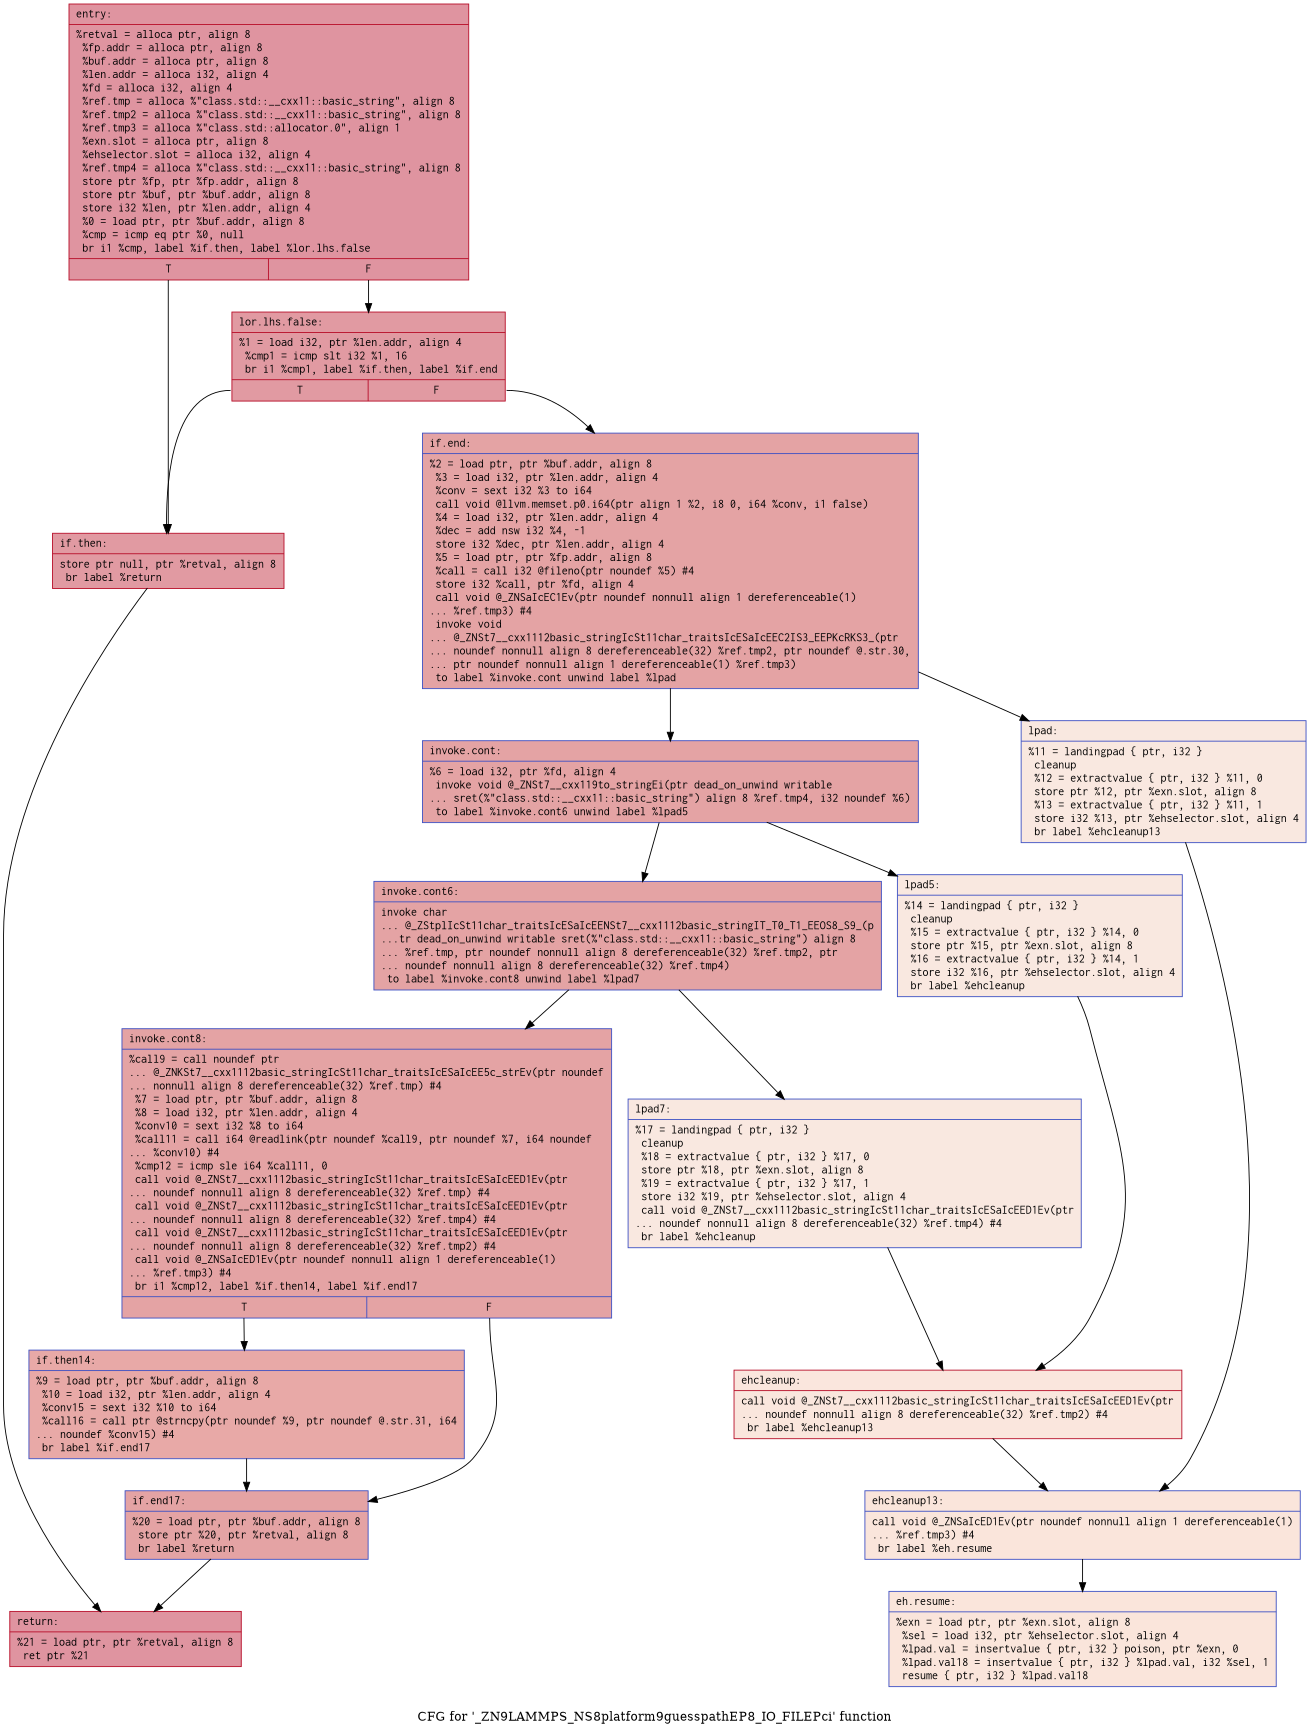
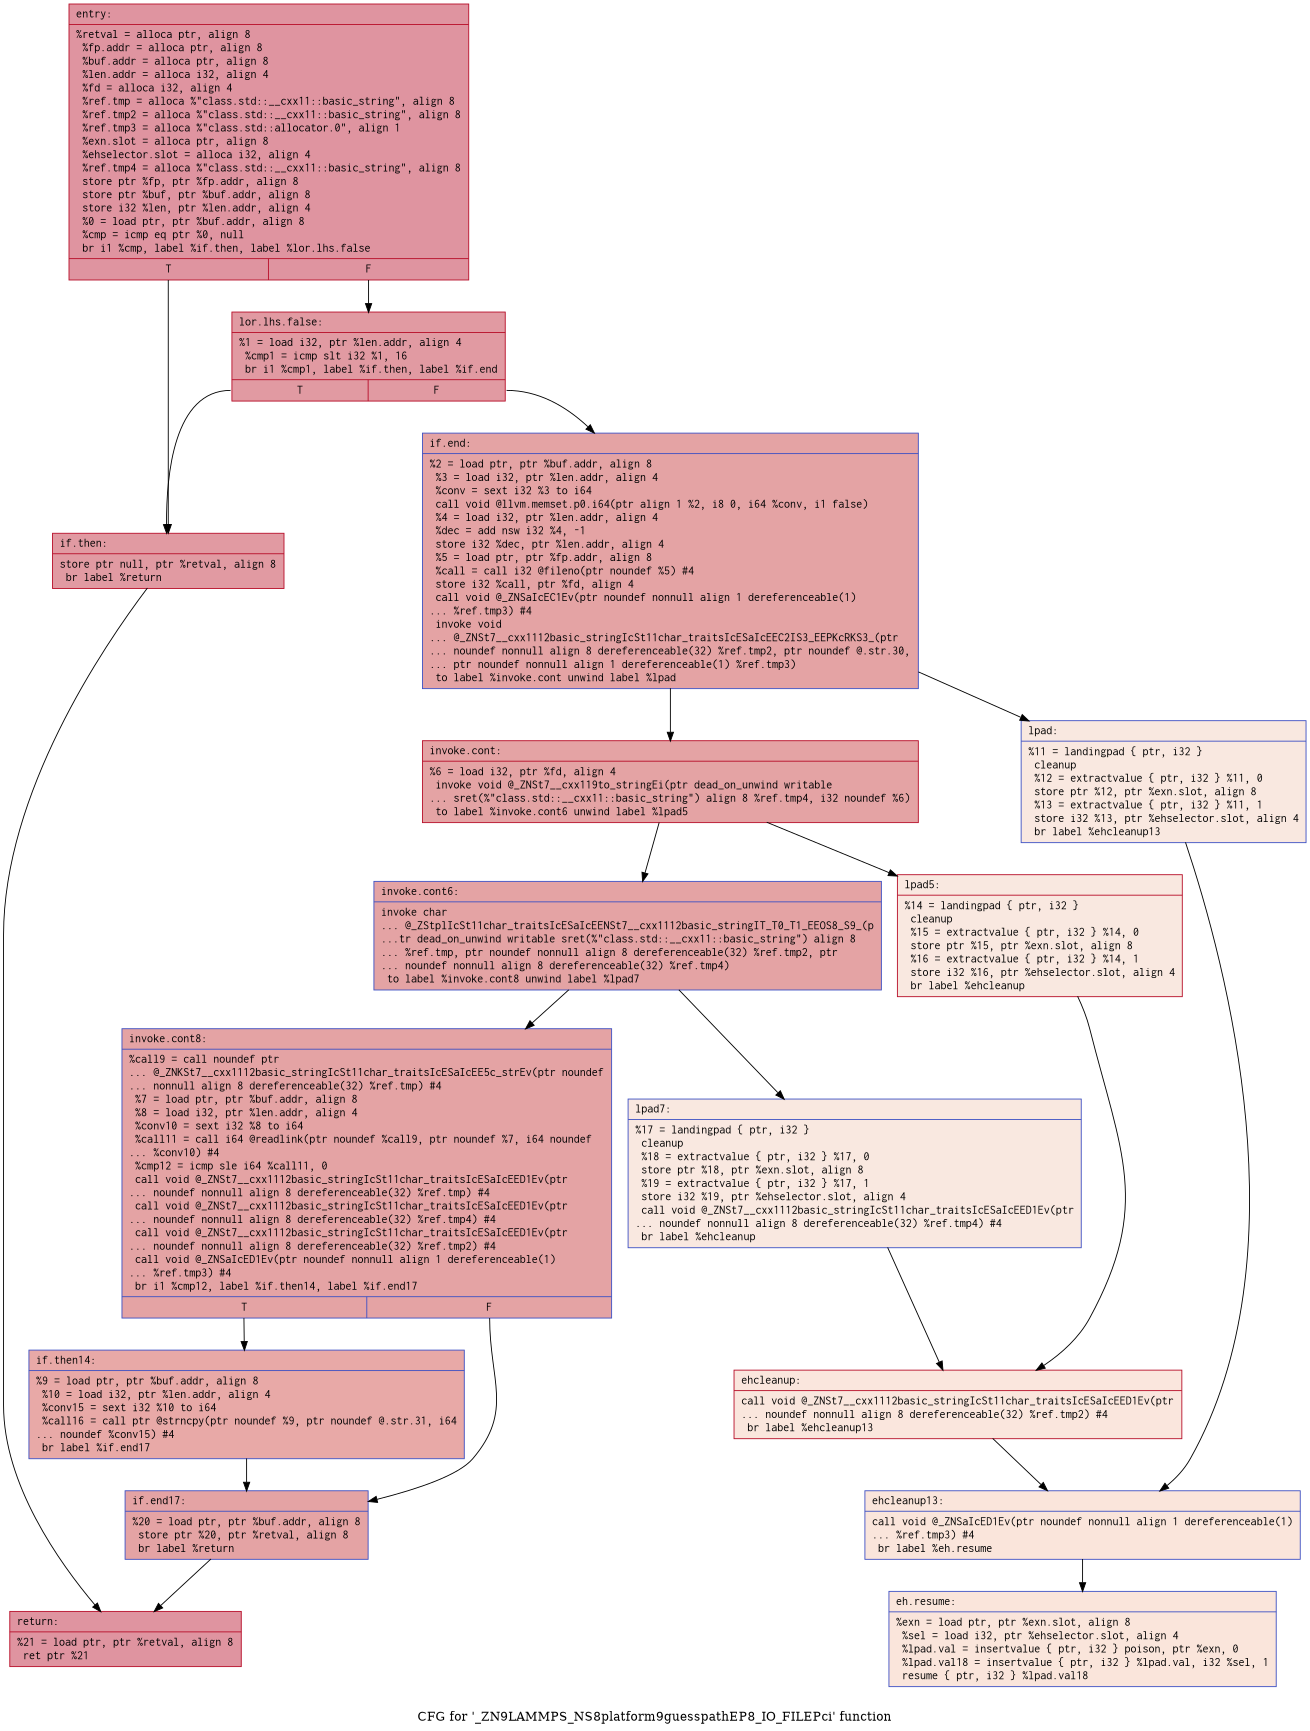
(670, 782) -> (670, 782)
(1040, 936) -> (1040, 936)
